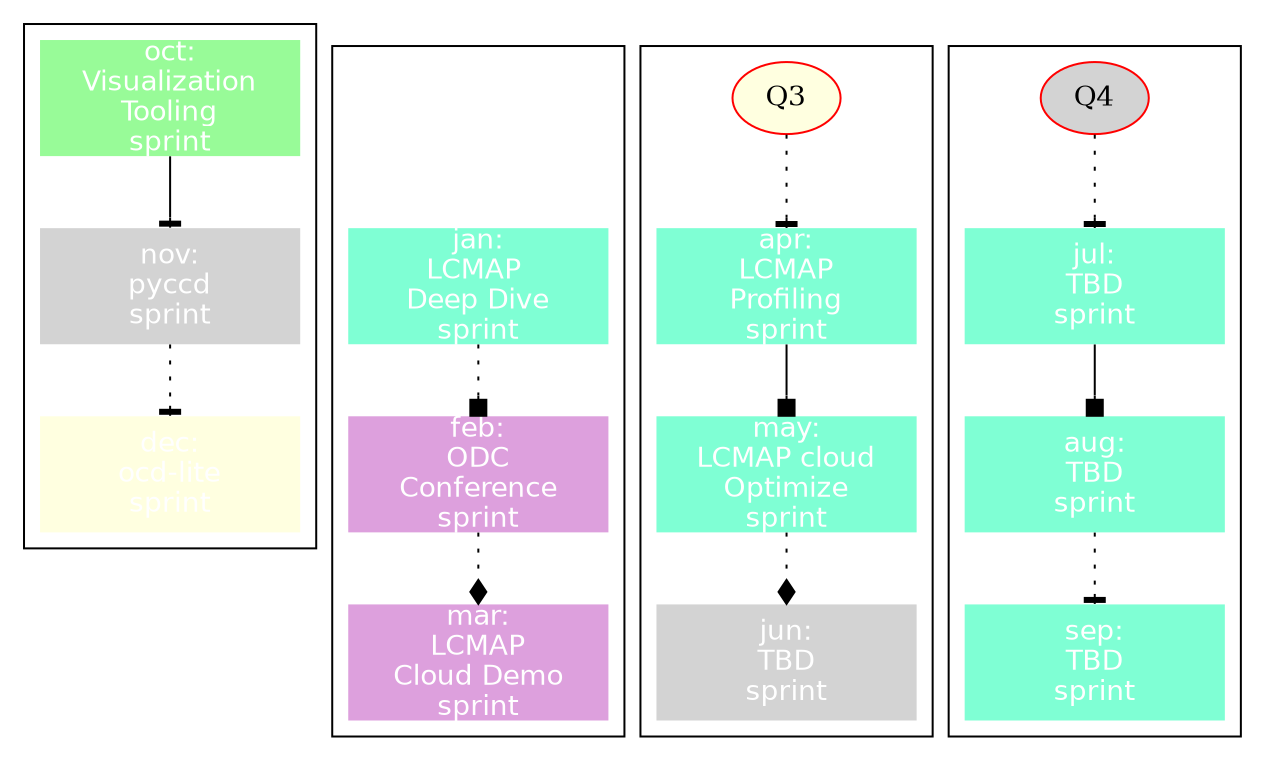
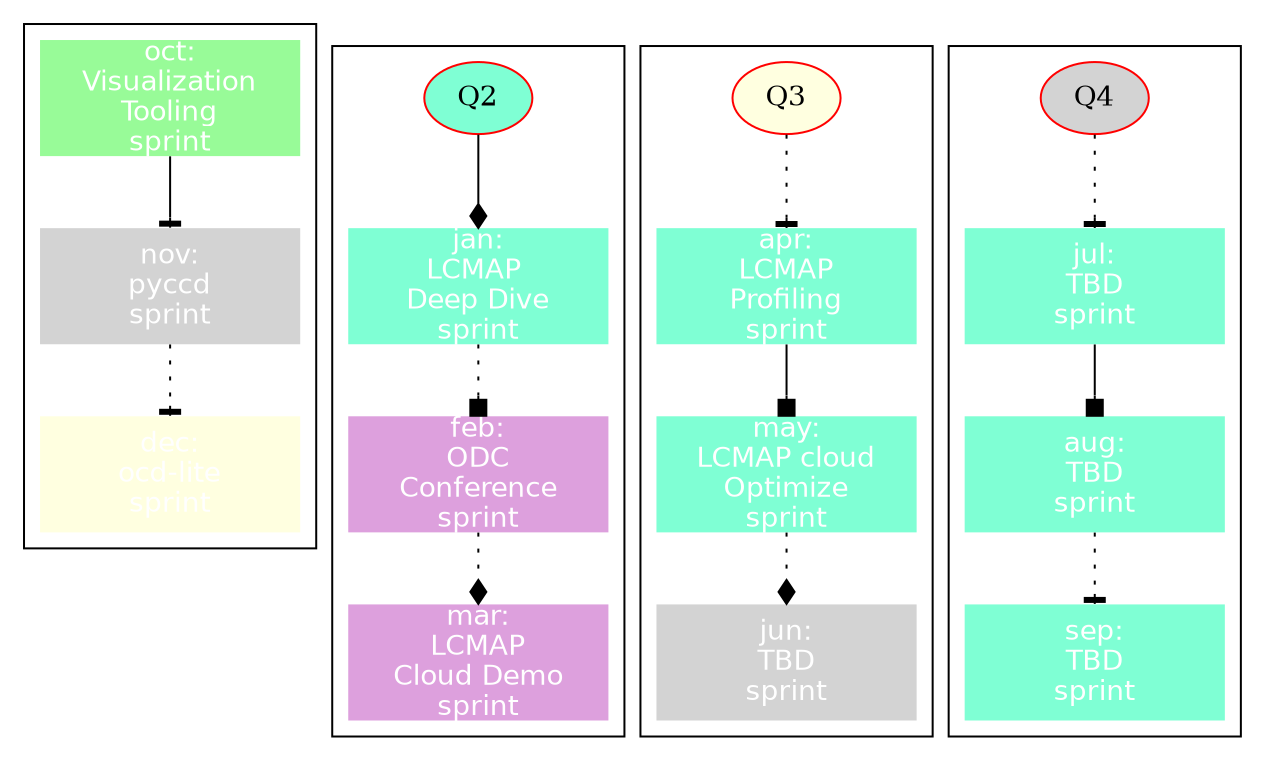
none -> (478, 98)
